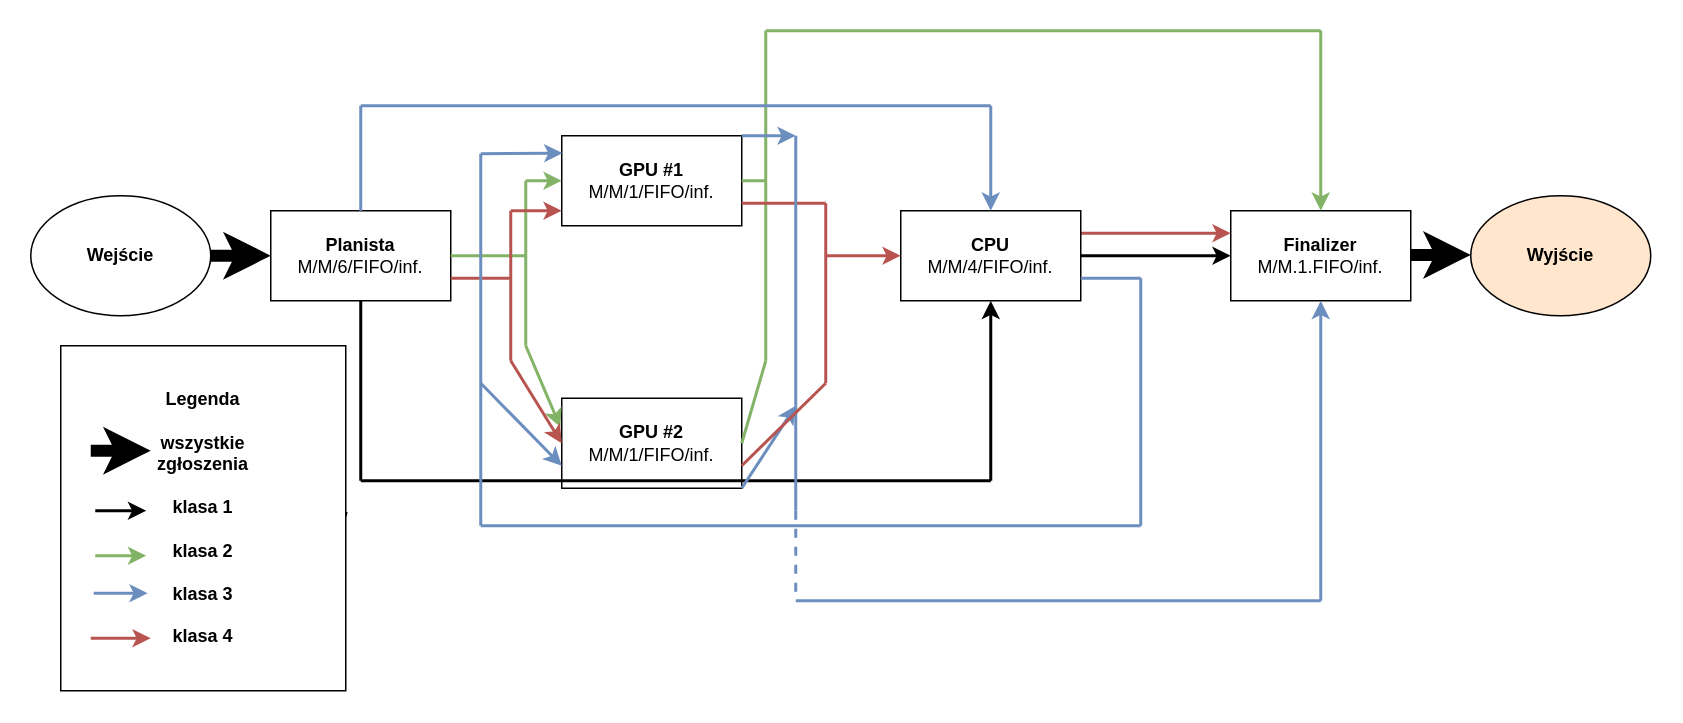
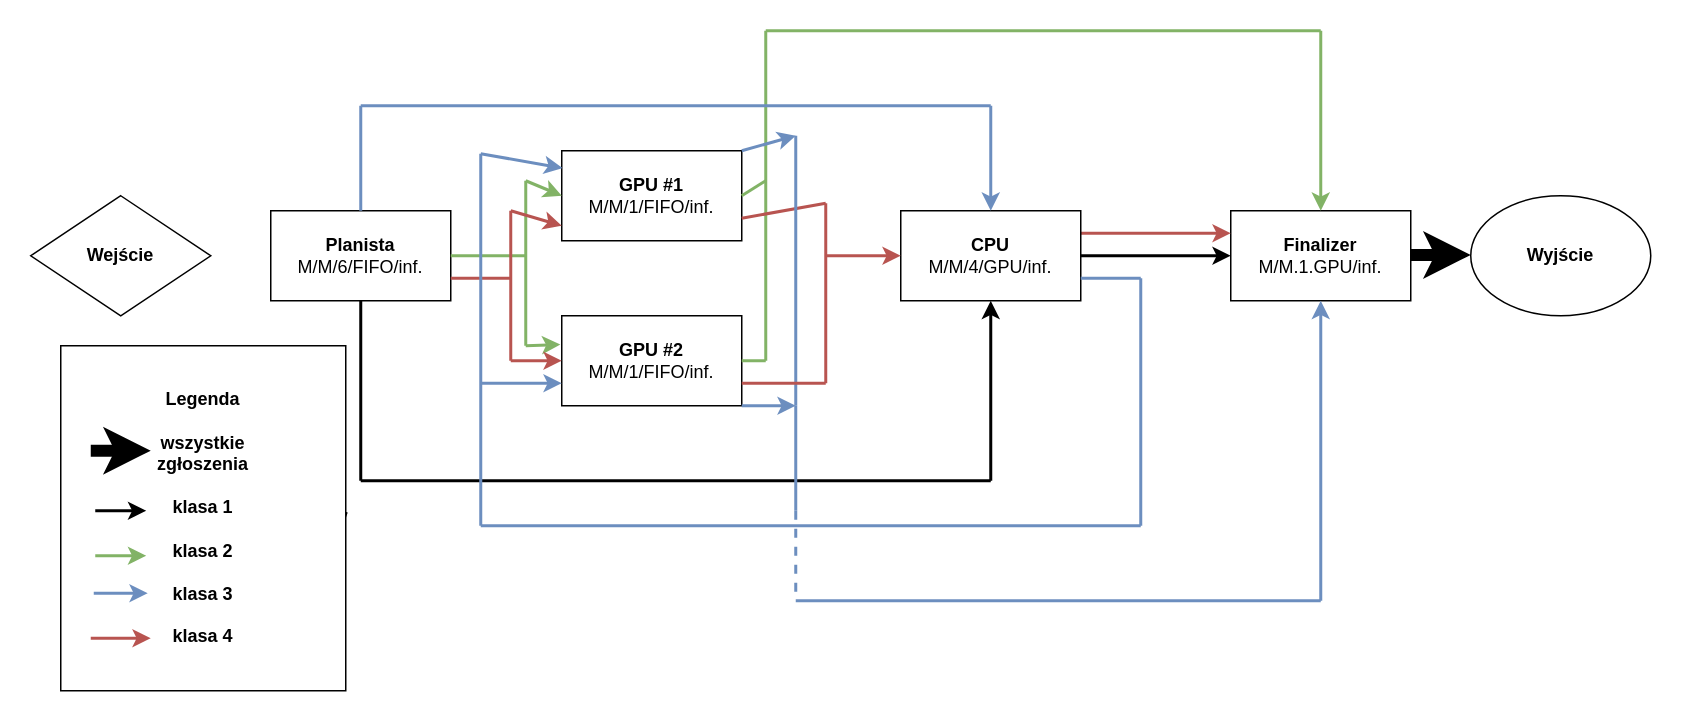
(652, 181) -> (652, 196)
(121, 256) -> (121, 256)
(226, 256) -> none
(991, 256) -> (991, 256)
(1321, 256) -> (1321, 256)
(1561, 256) -> (1561, 256)
(652, 443) -> (652, 361)
